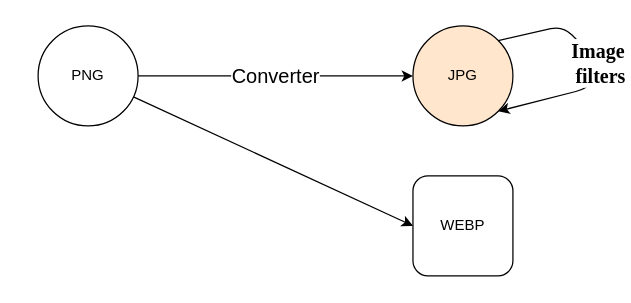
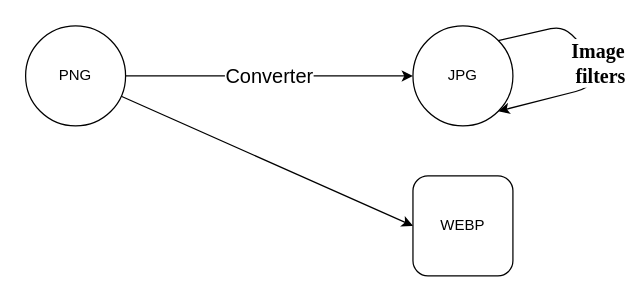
(88, 76) -> (76, 76)
(463, 76) -> (463, 76)
